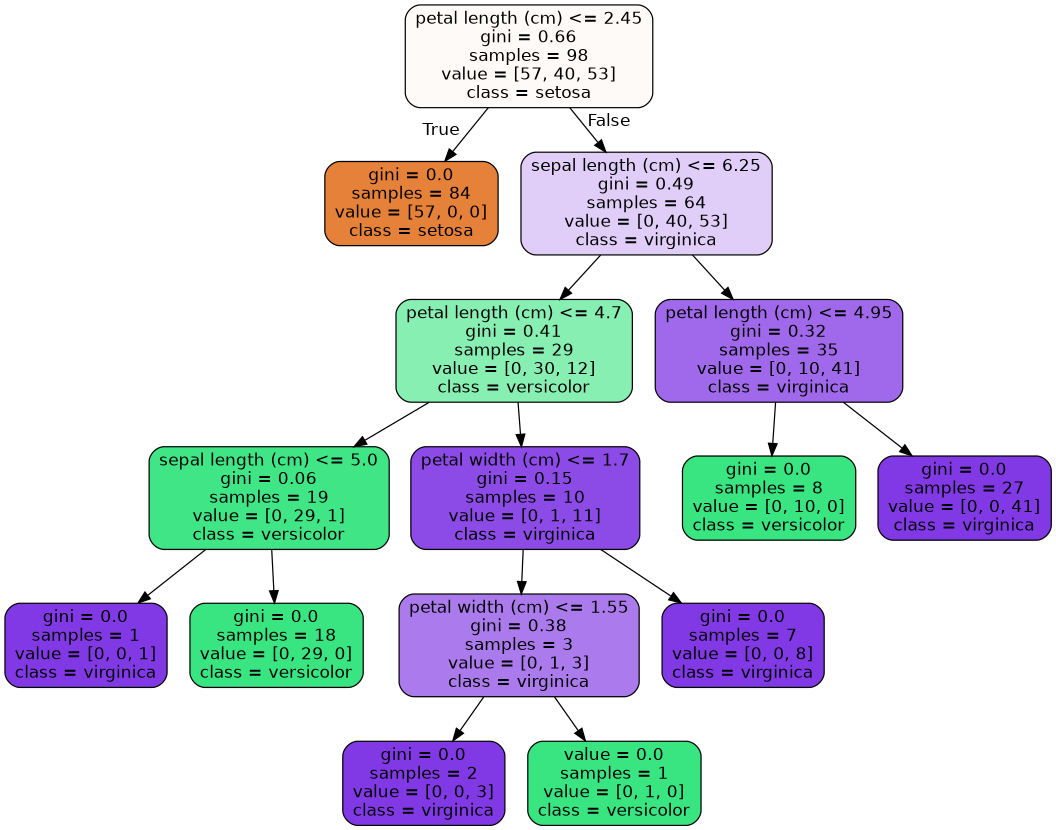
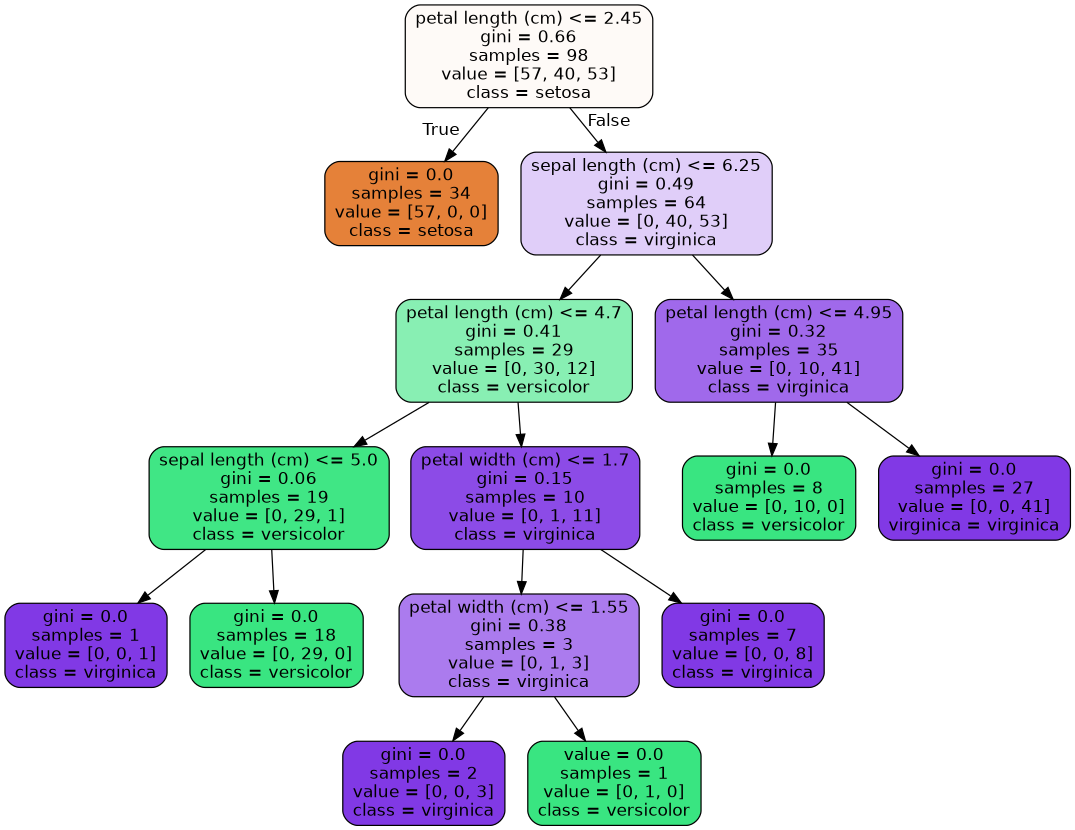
(411, 204) -> (411, 204)
(965, 498) -> (975, 498)
